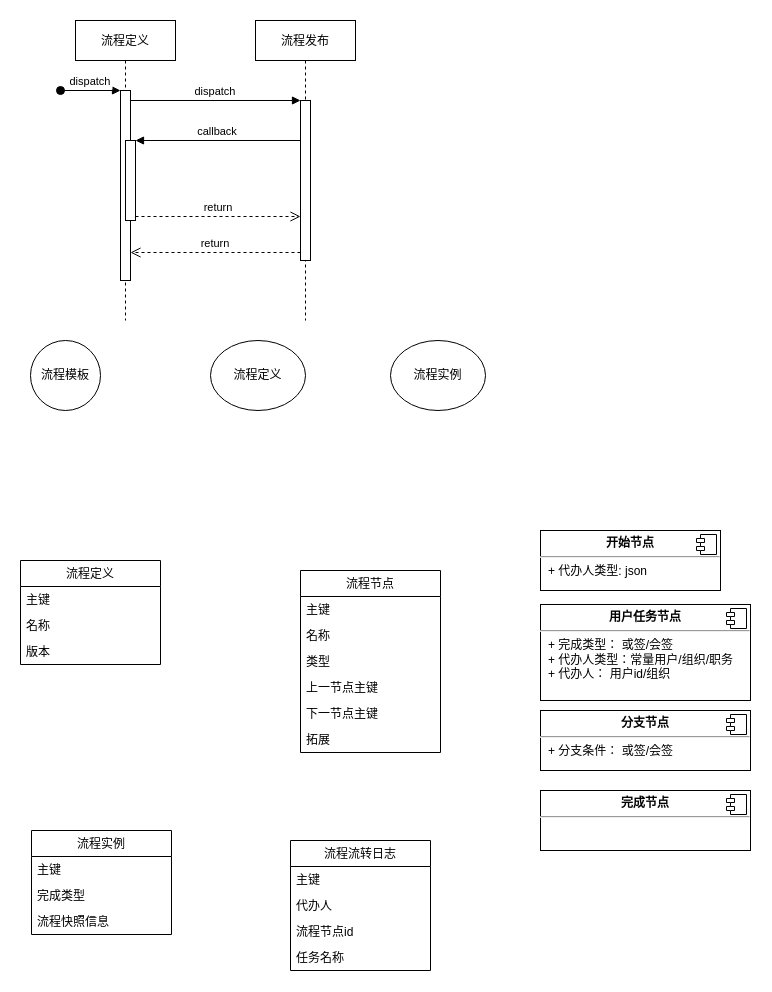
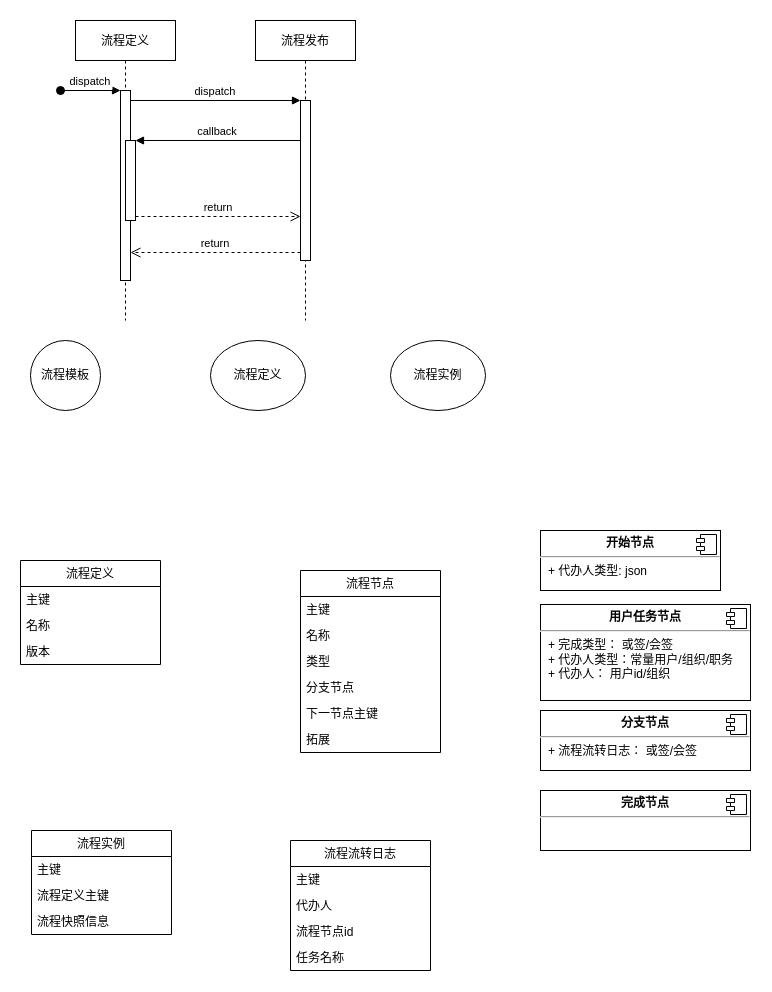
(342, 688) -> (330, 688)
(605, 711) -> (617, 711)
(61, 896) -> (73, 896)
